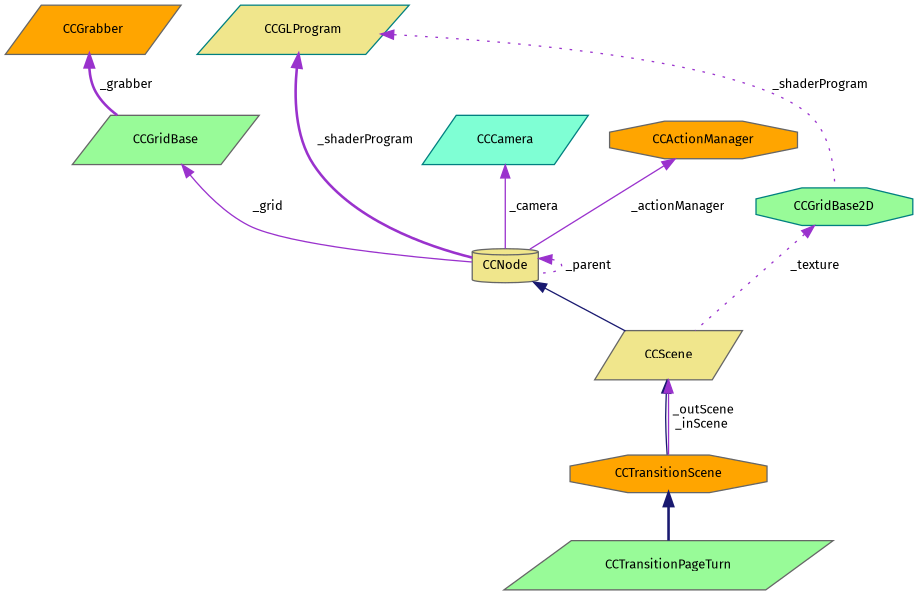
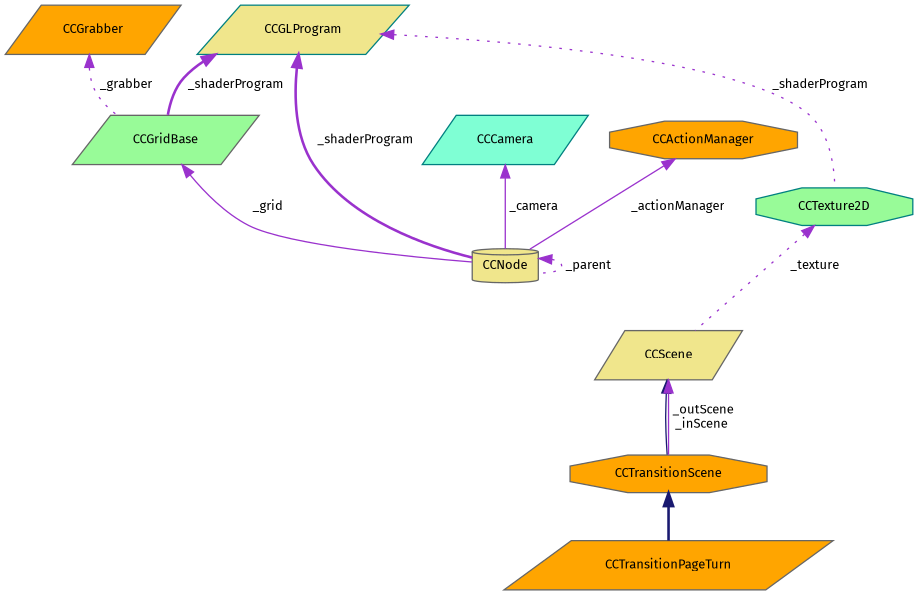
none -> (179, 84)
(98, 95) -> (98, 95)
(834, 207) -> (834, 207)
(585, 310) -> none
(669, 565) -> (669, 565)
